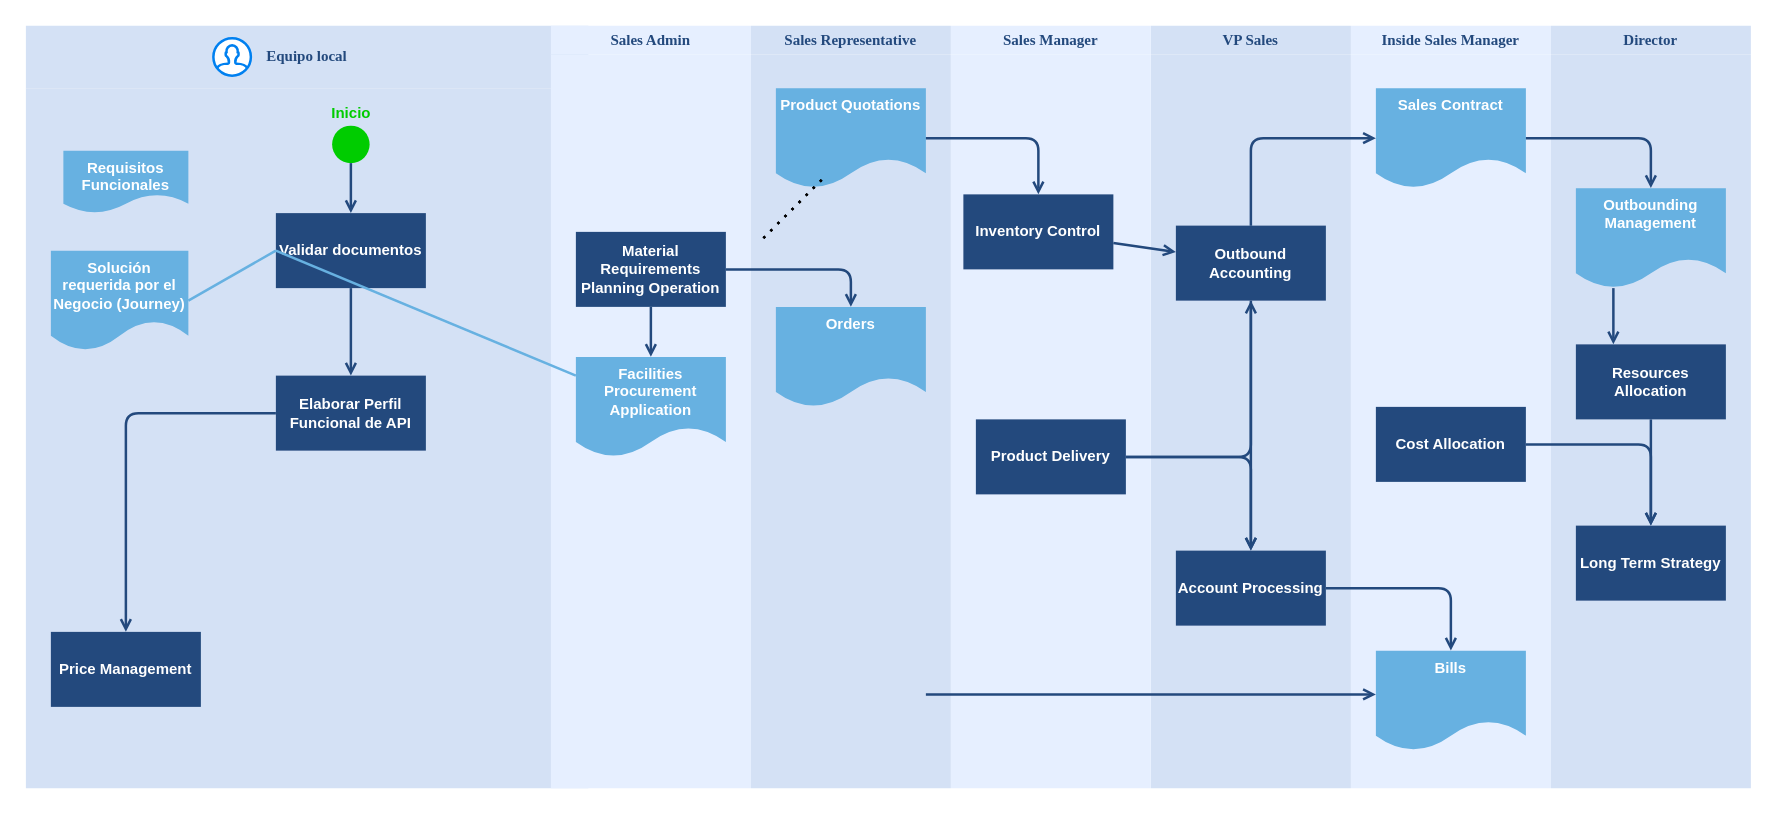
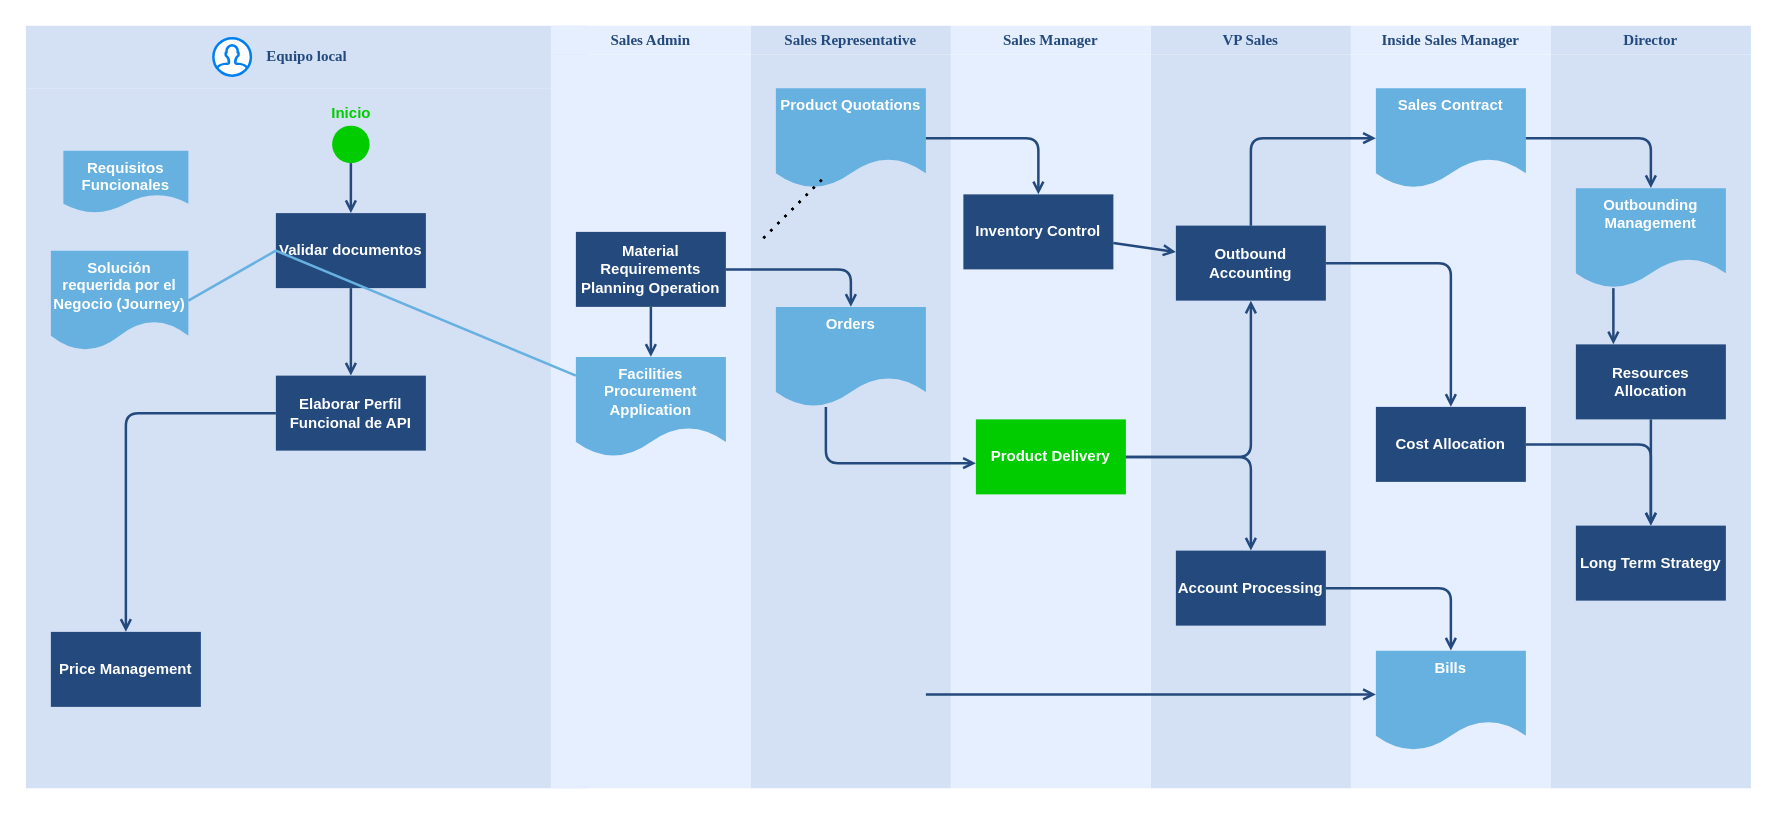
(1251, 456) -> (1451, 274)
(1051, 457) -> (1051, 457)
none -> (875, 463)
